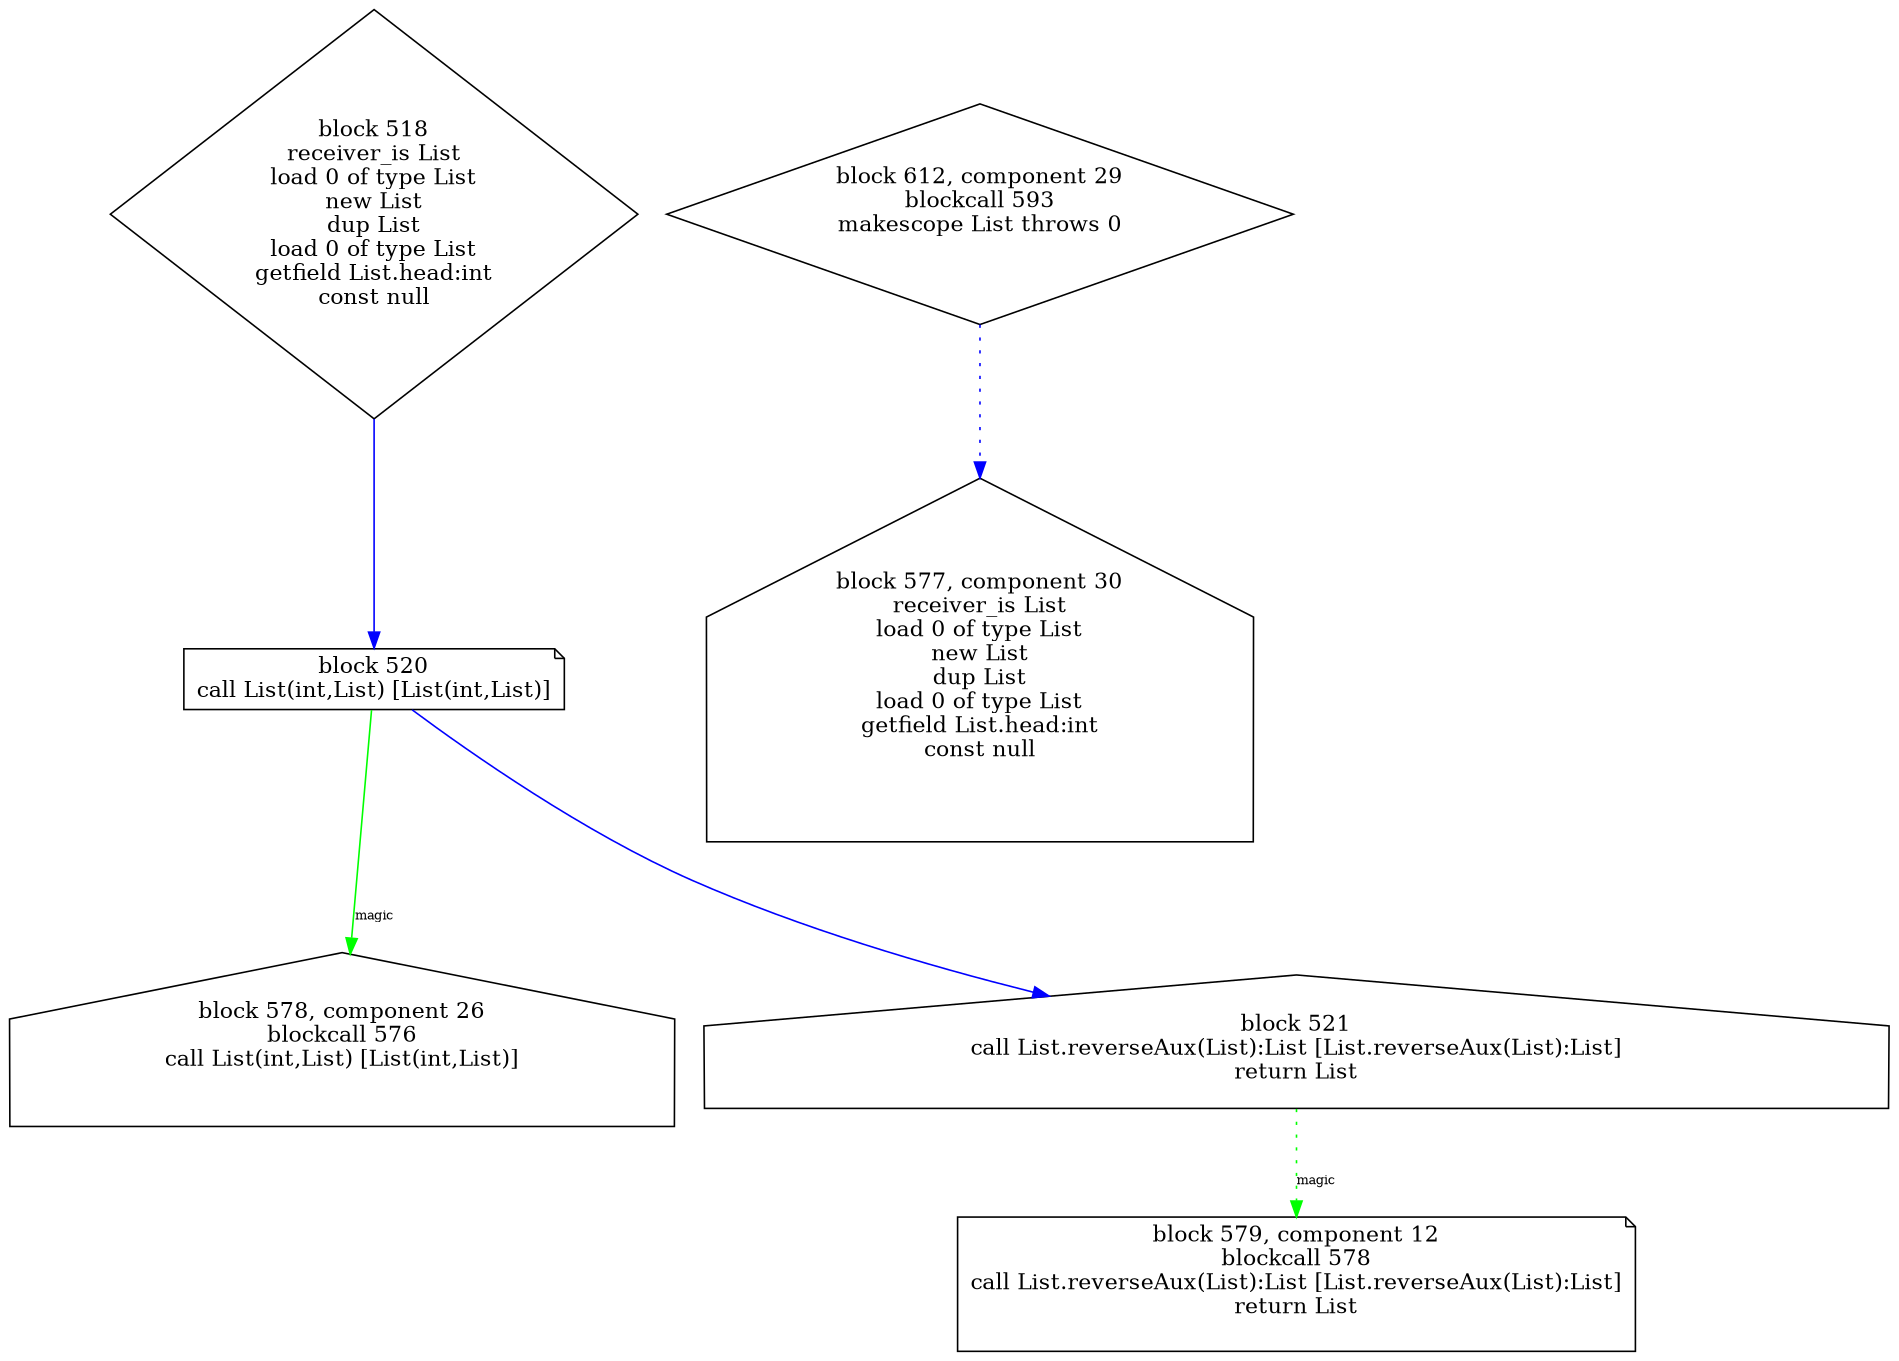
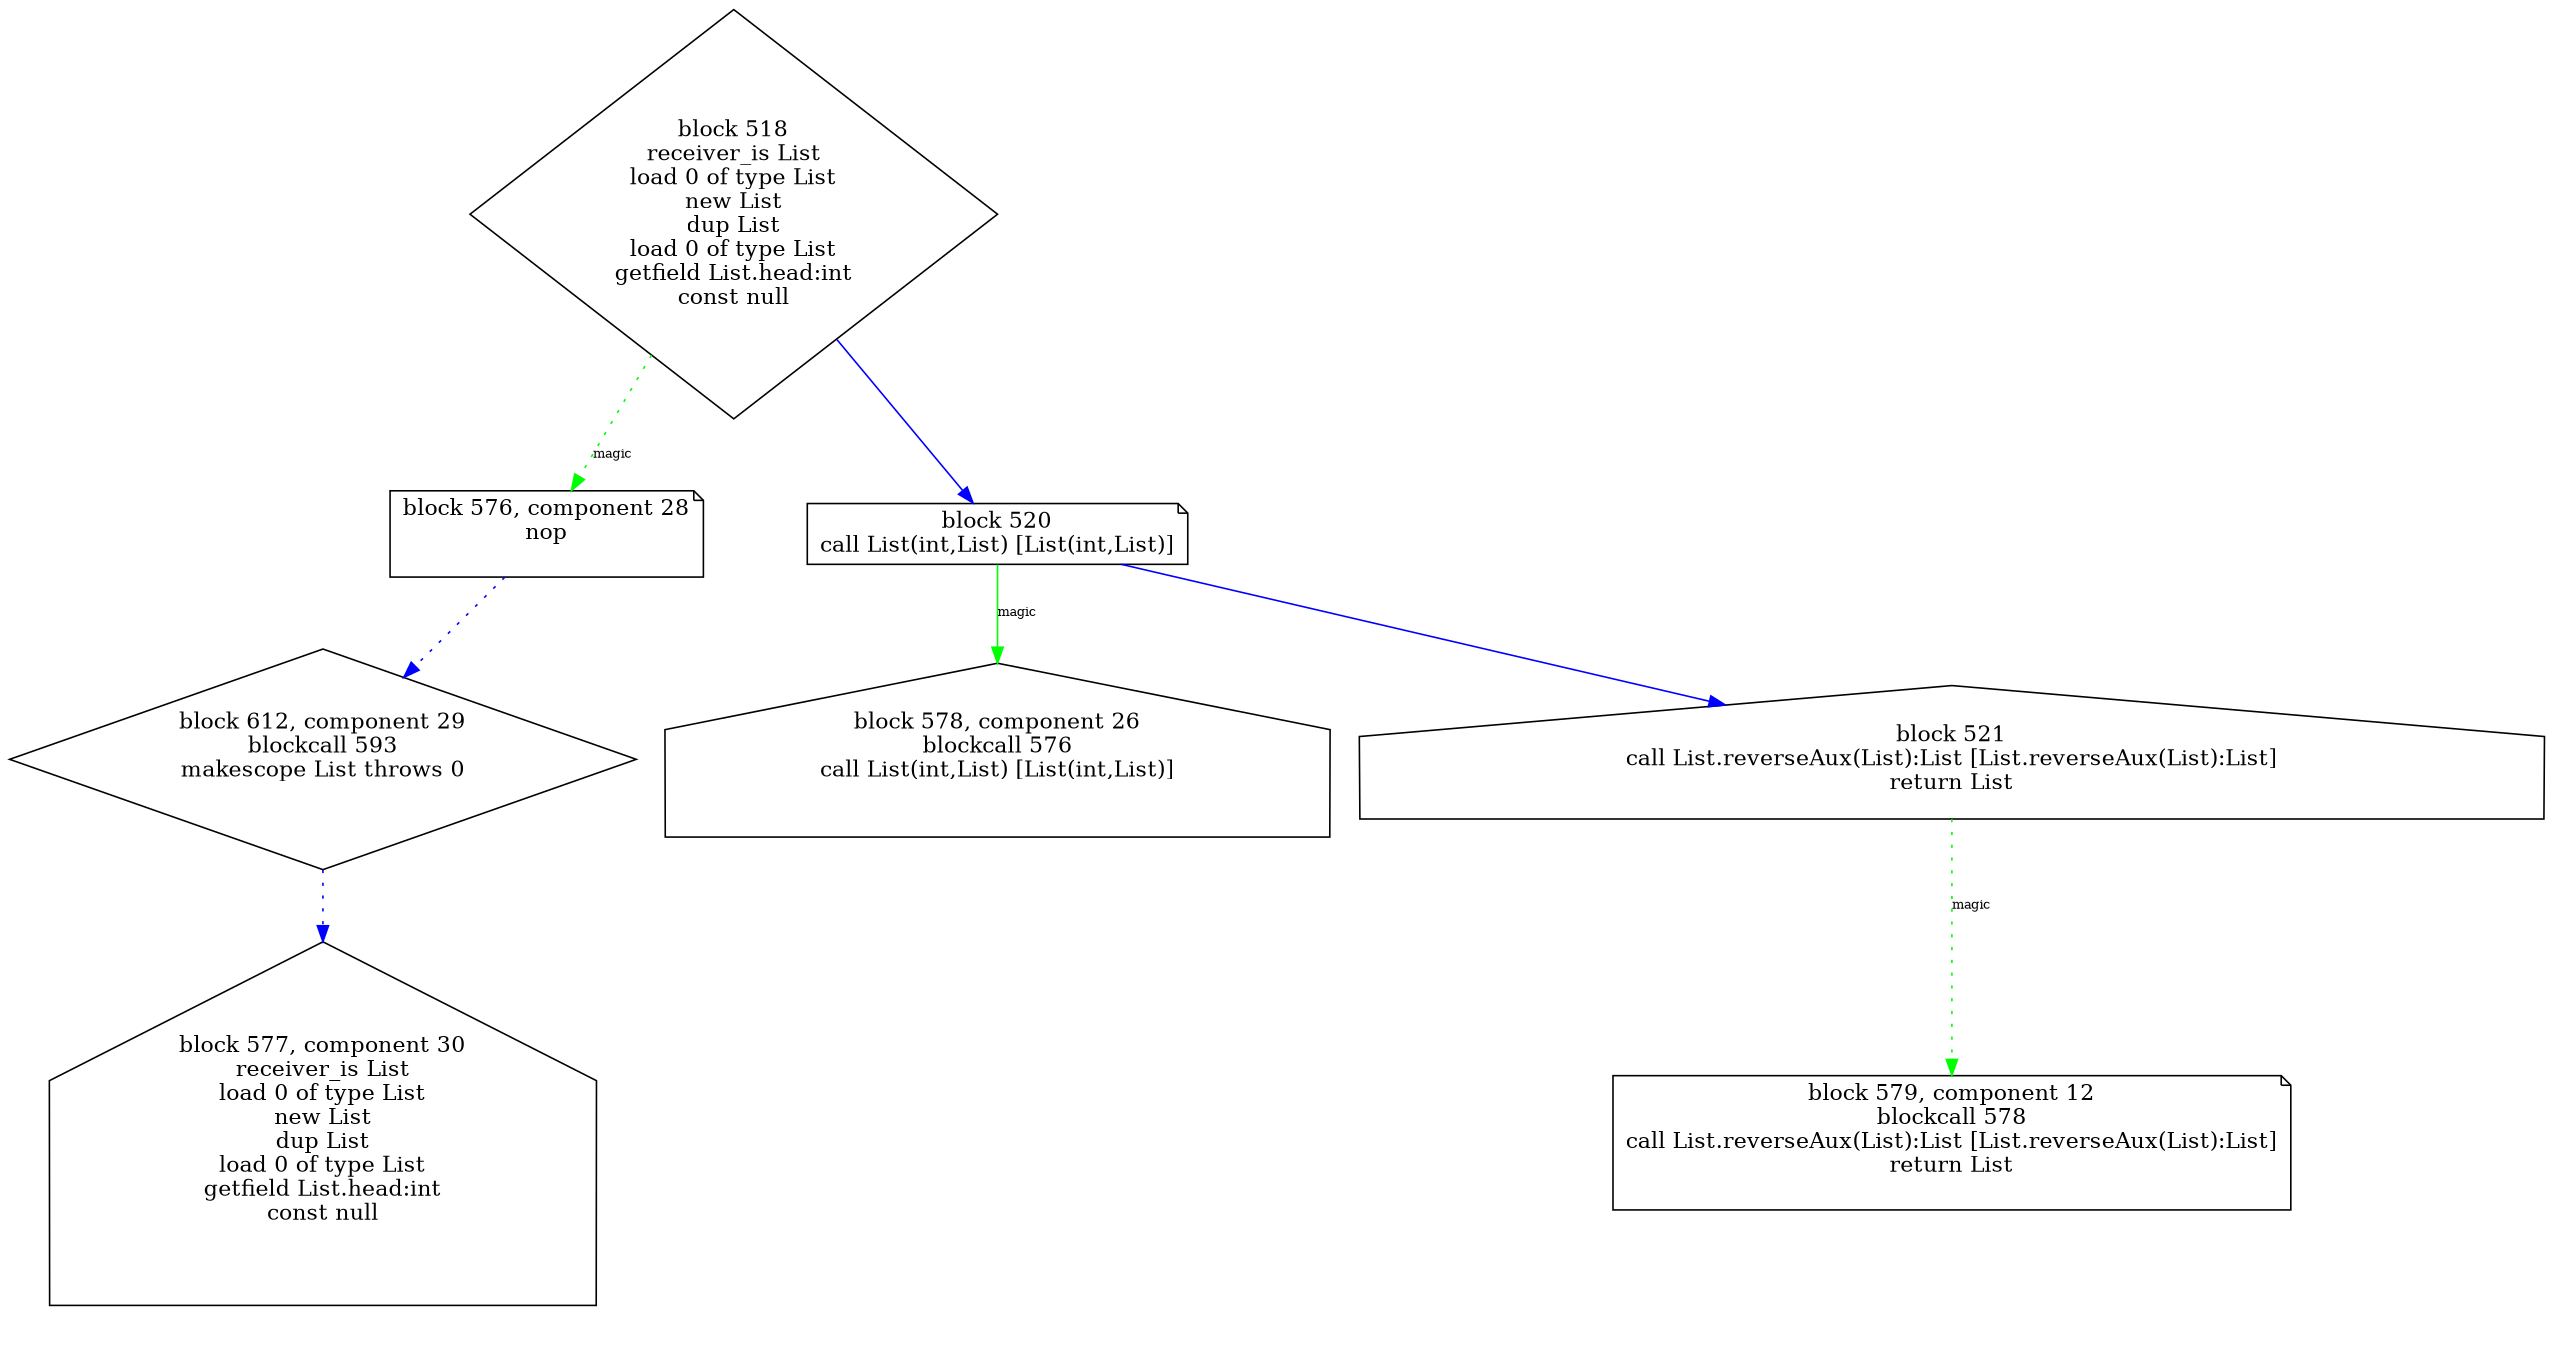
none -> (547, 534)
